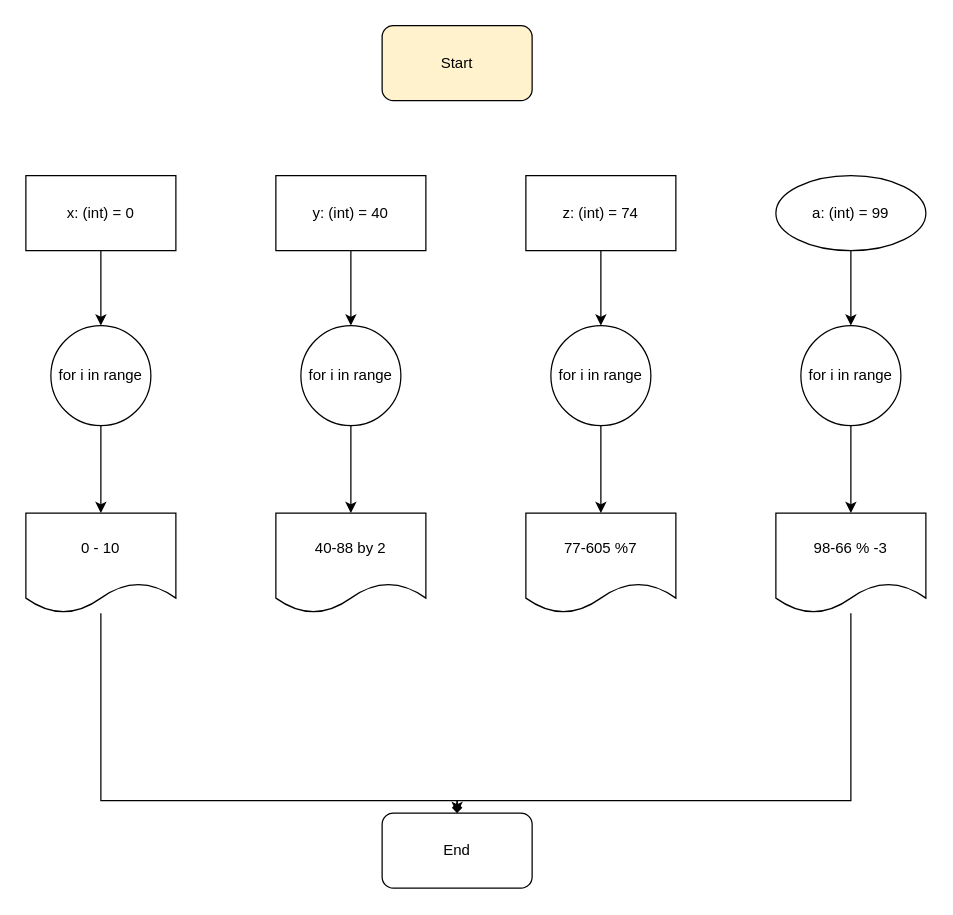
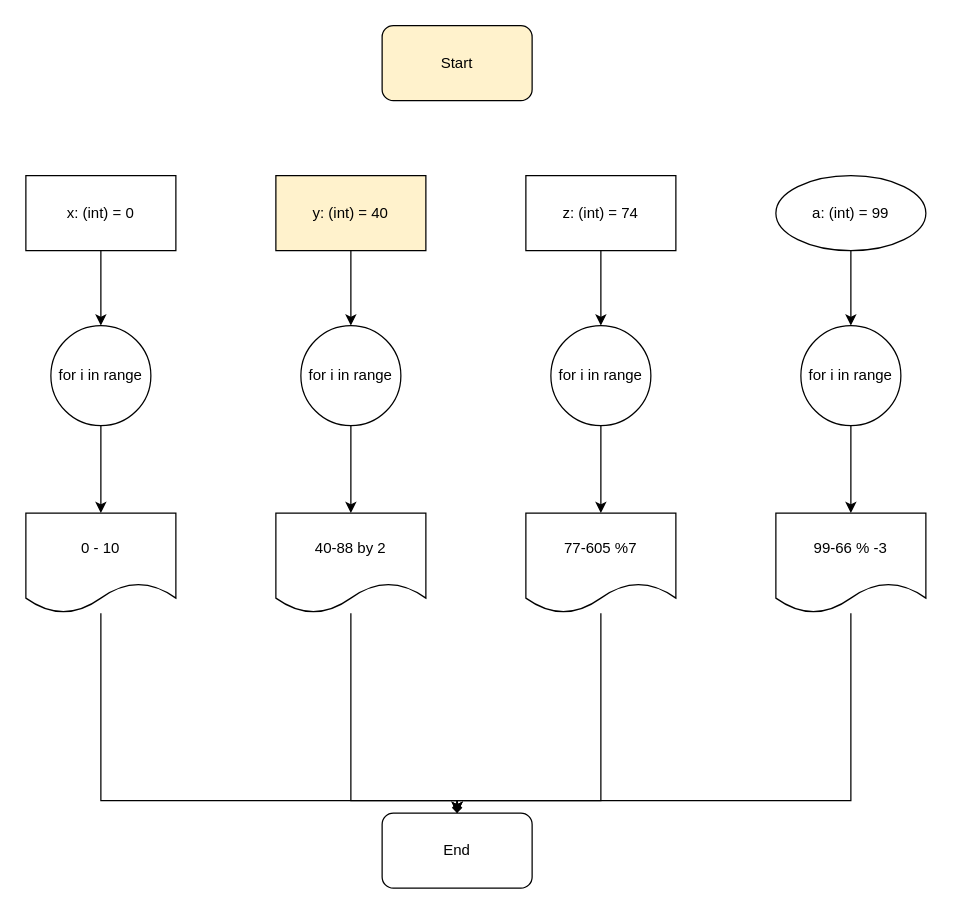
(351, 213) -> (351, 213)
(851, 548) -> (851, 548)
none -> (601, 704)
none -> (351, 705)
